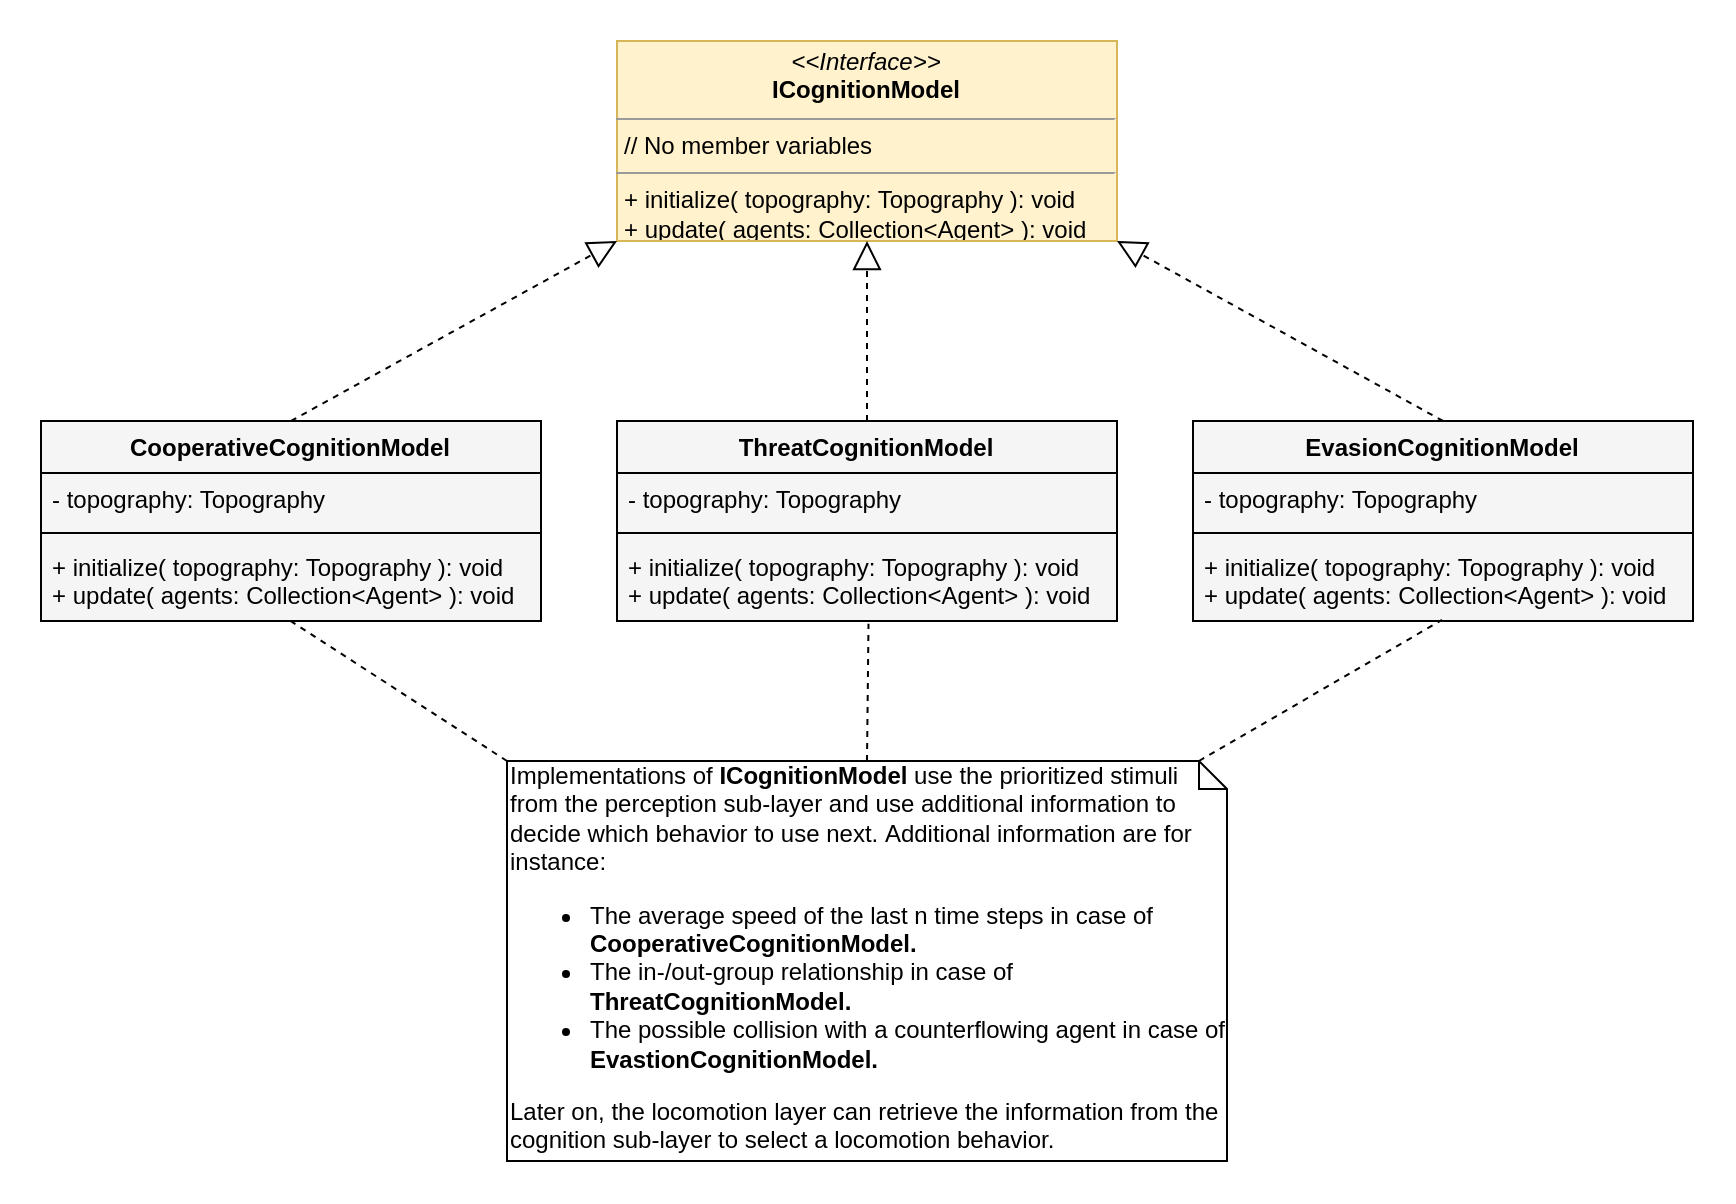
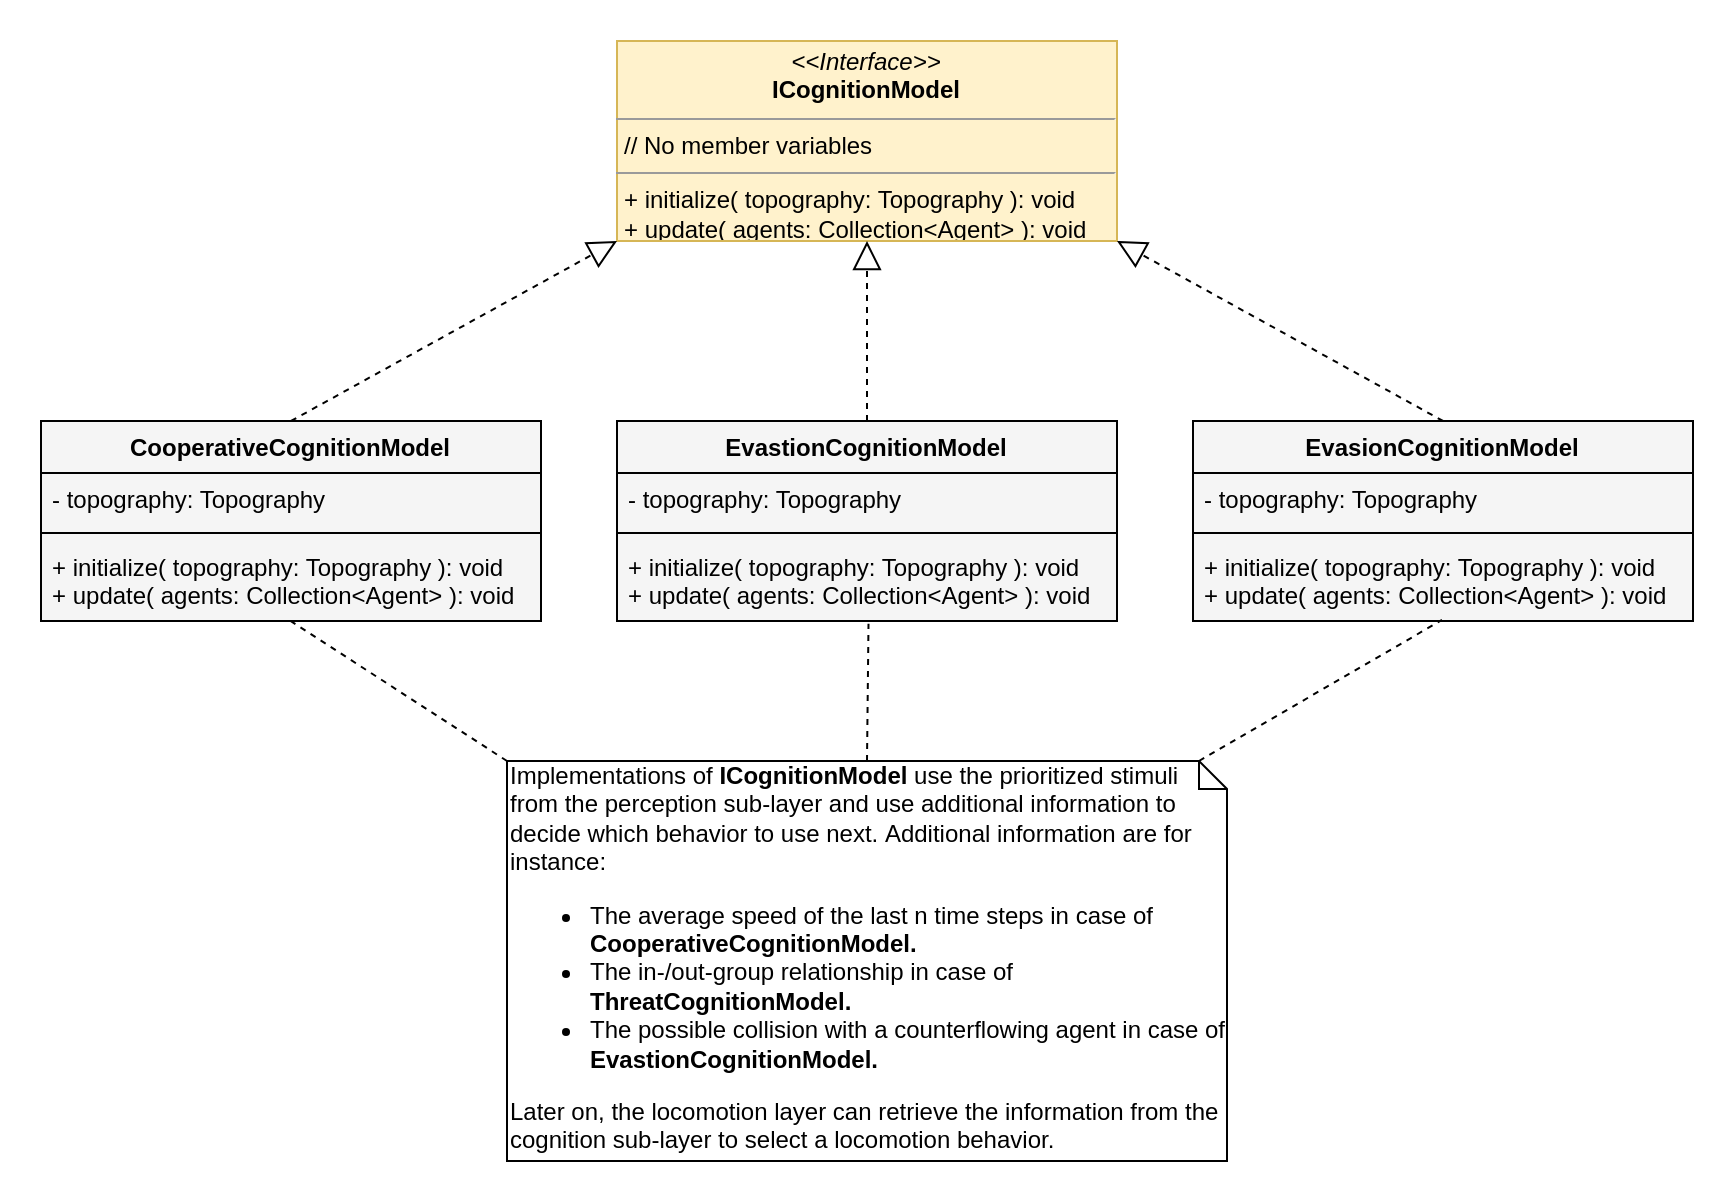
(866, 448) -> (866, 448)
